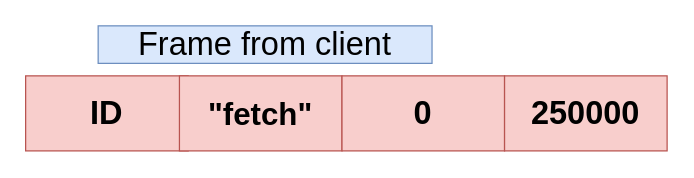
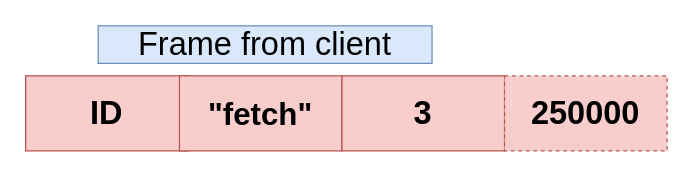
(423, 113) -> (423, 113)
(586, 113) -> (586, 113)
